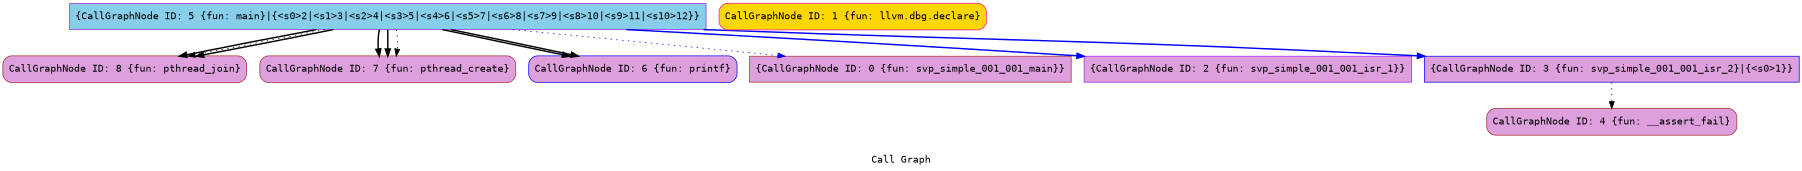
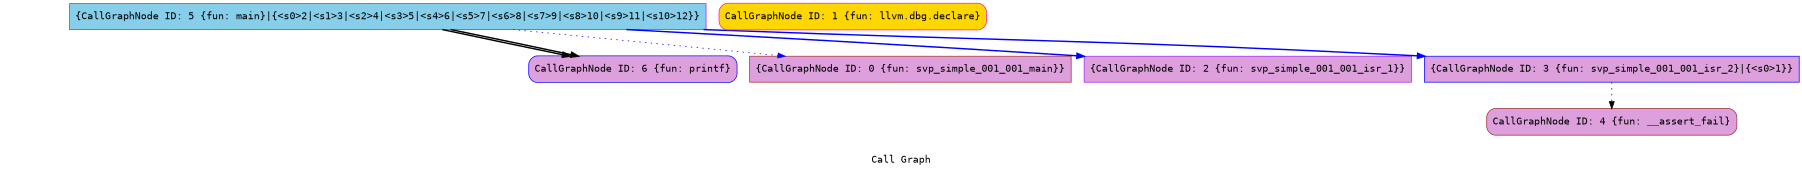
(125, 69) -> none
(388, 69) -> none
